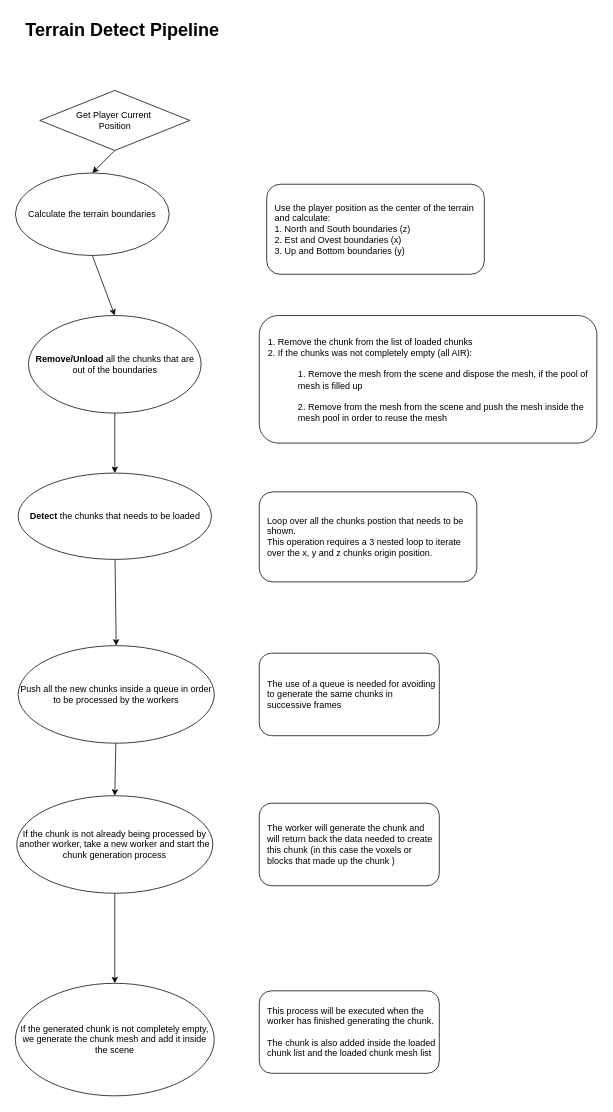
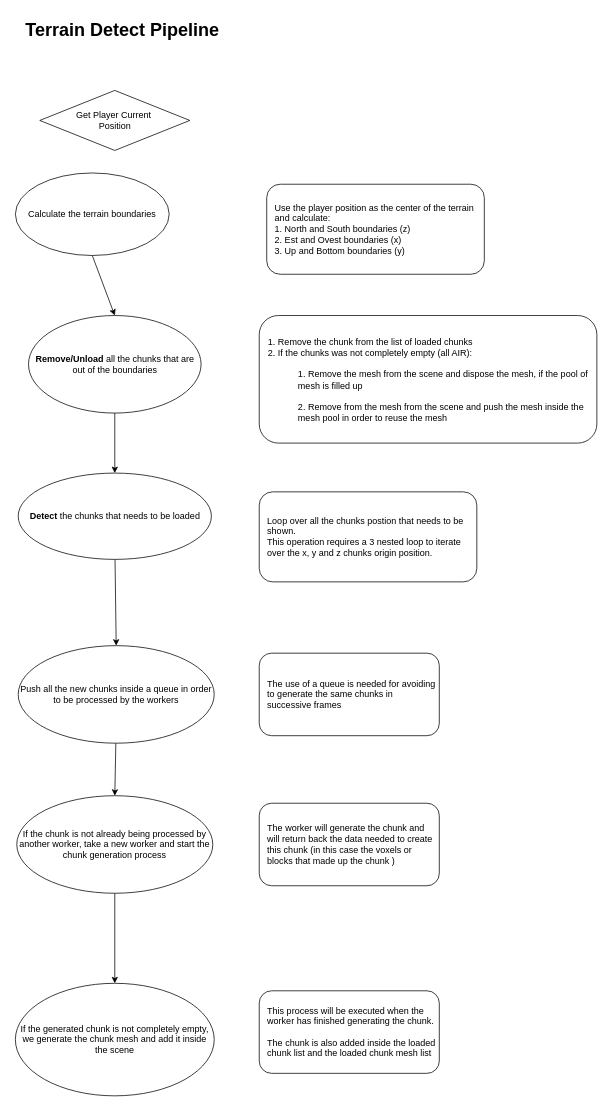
(106, 160) -> none
